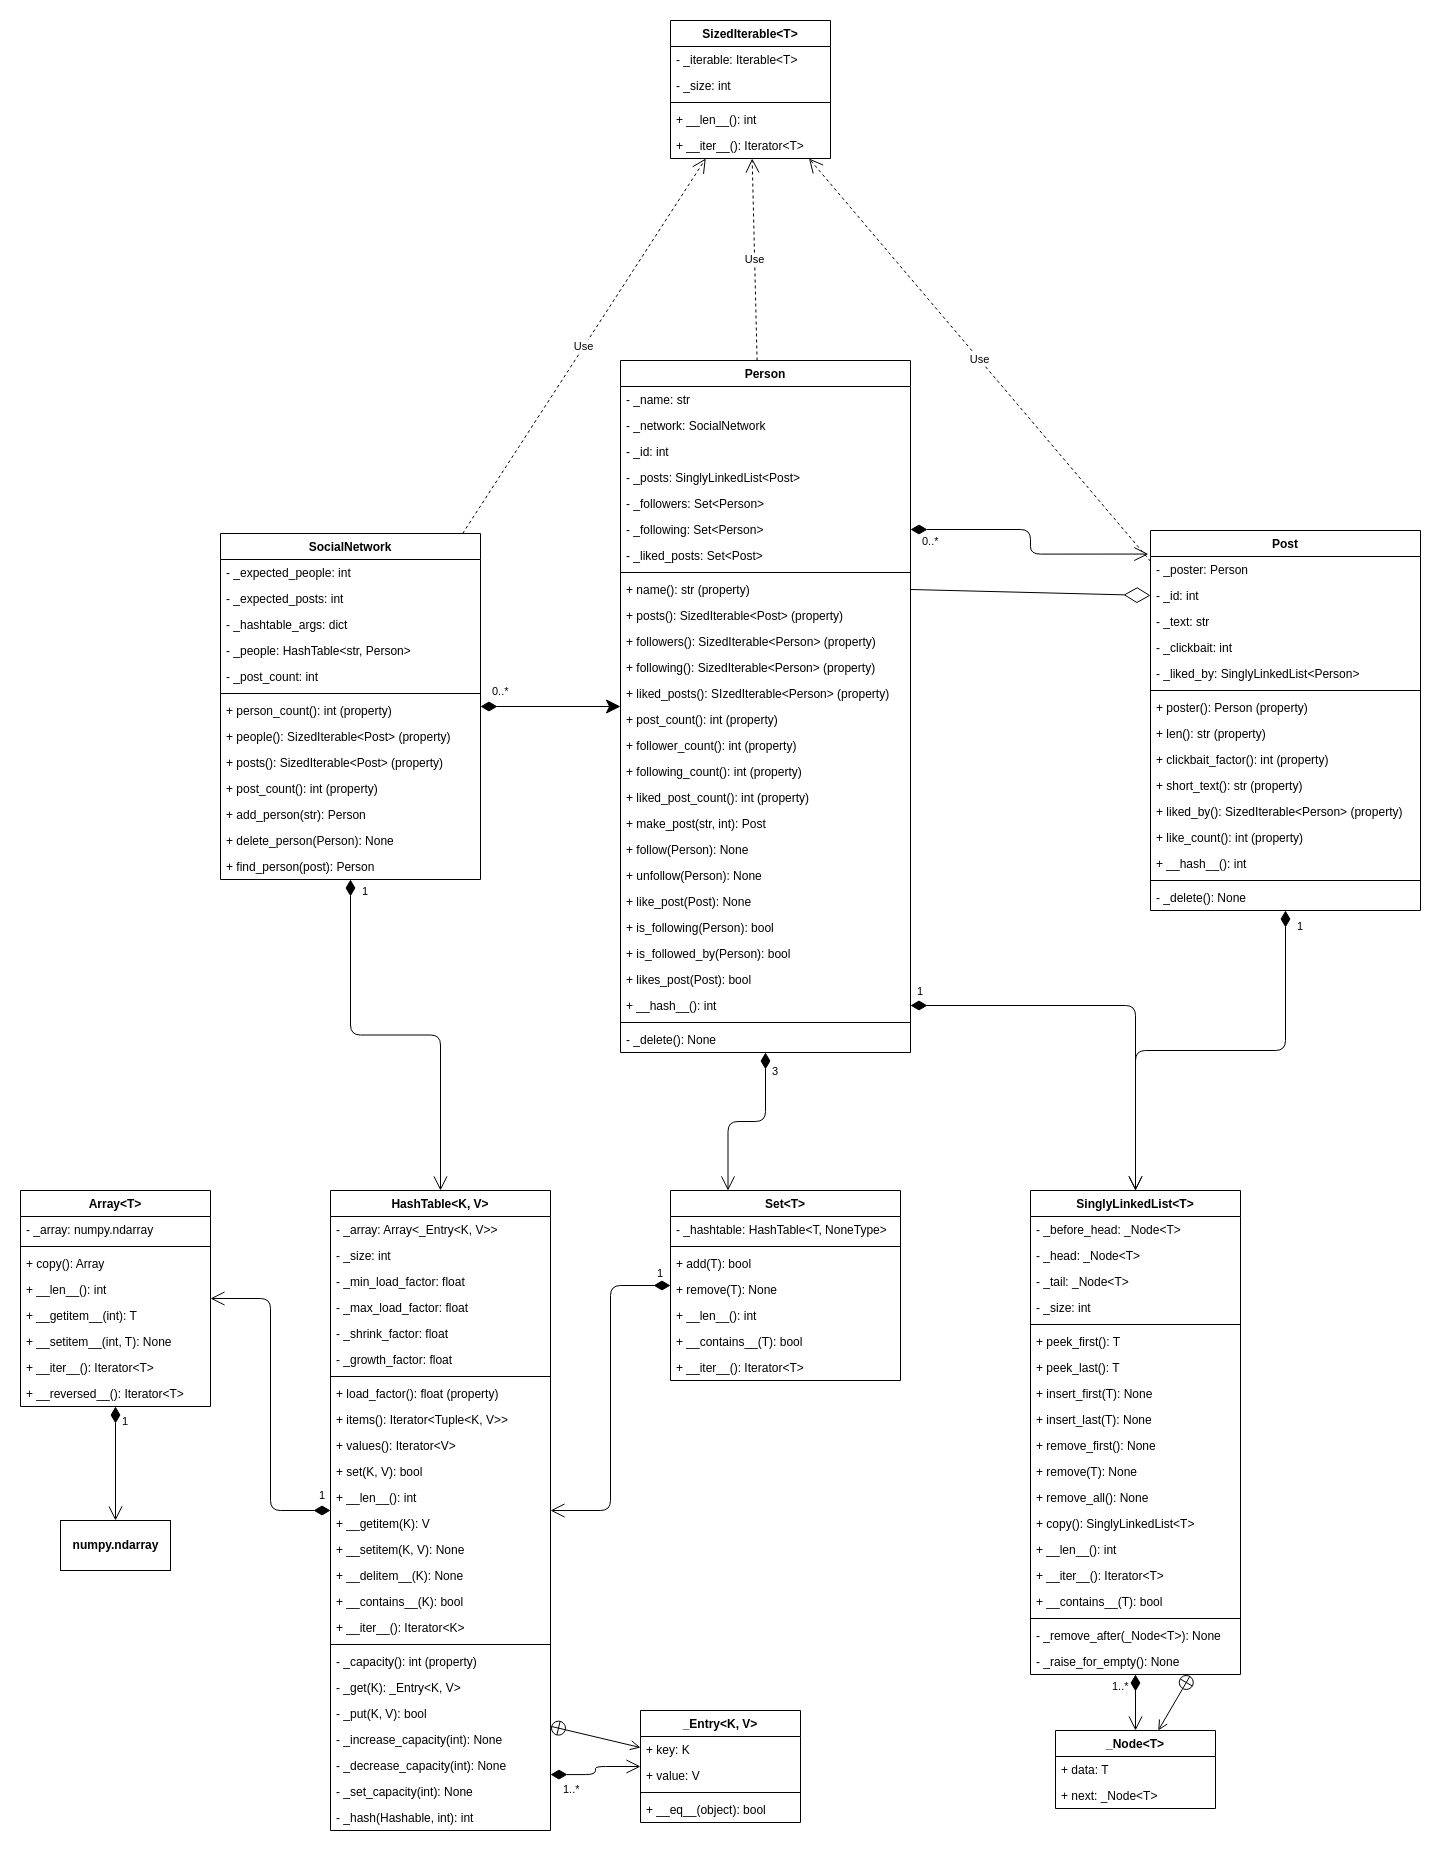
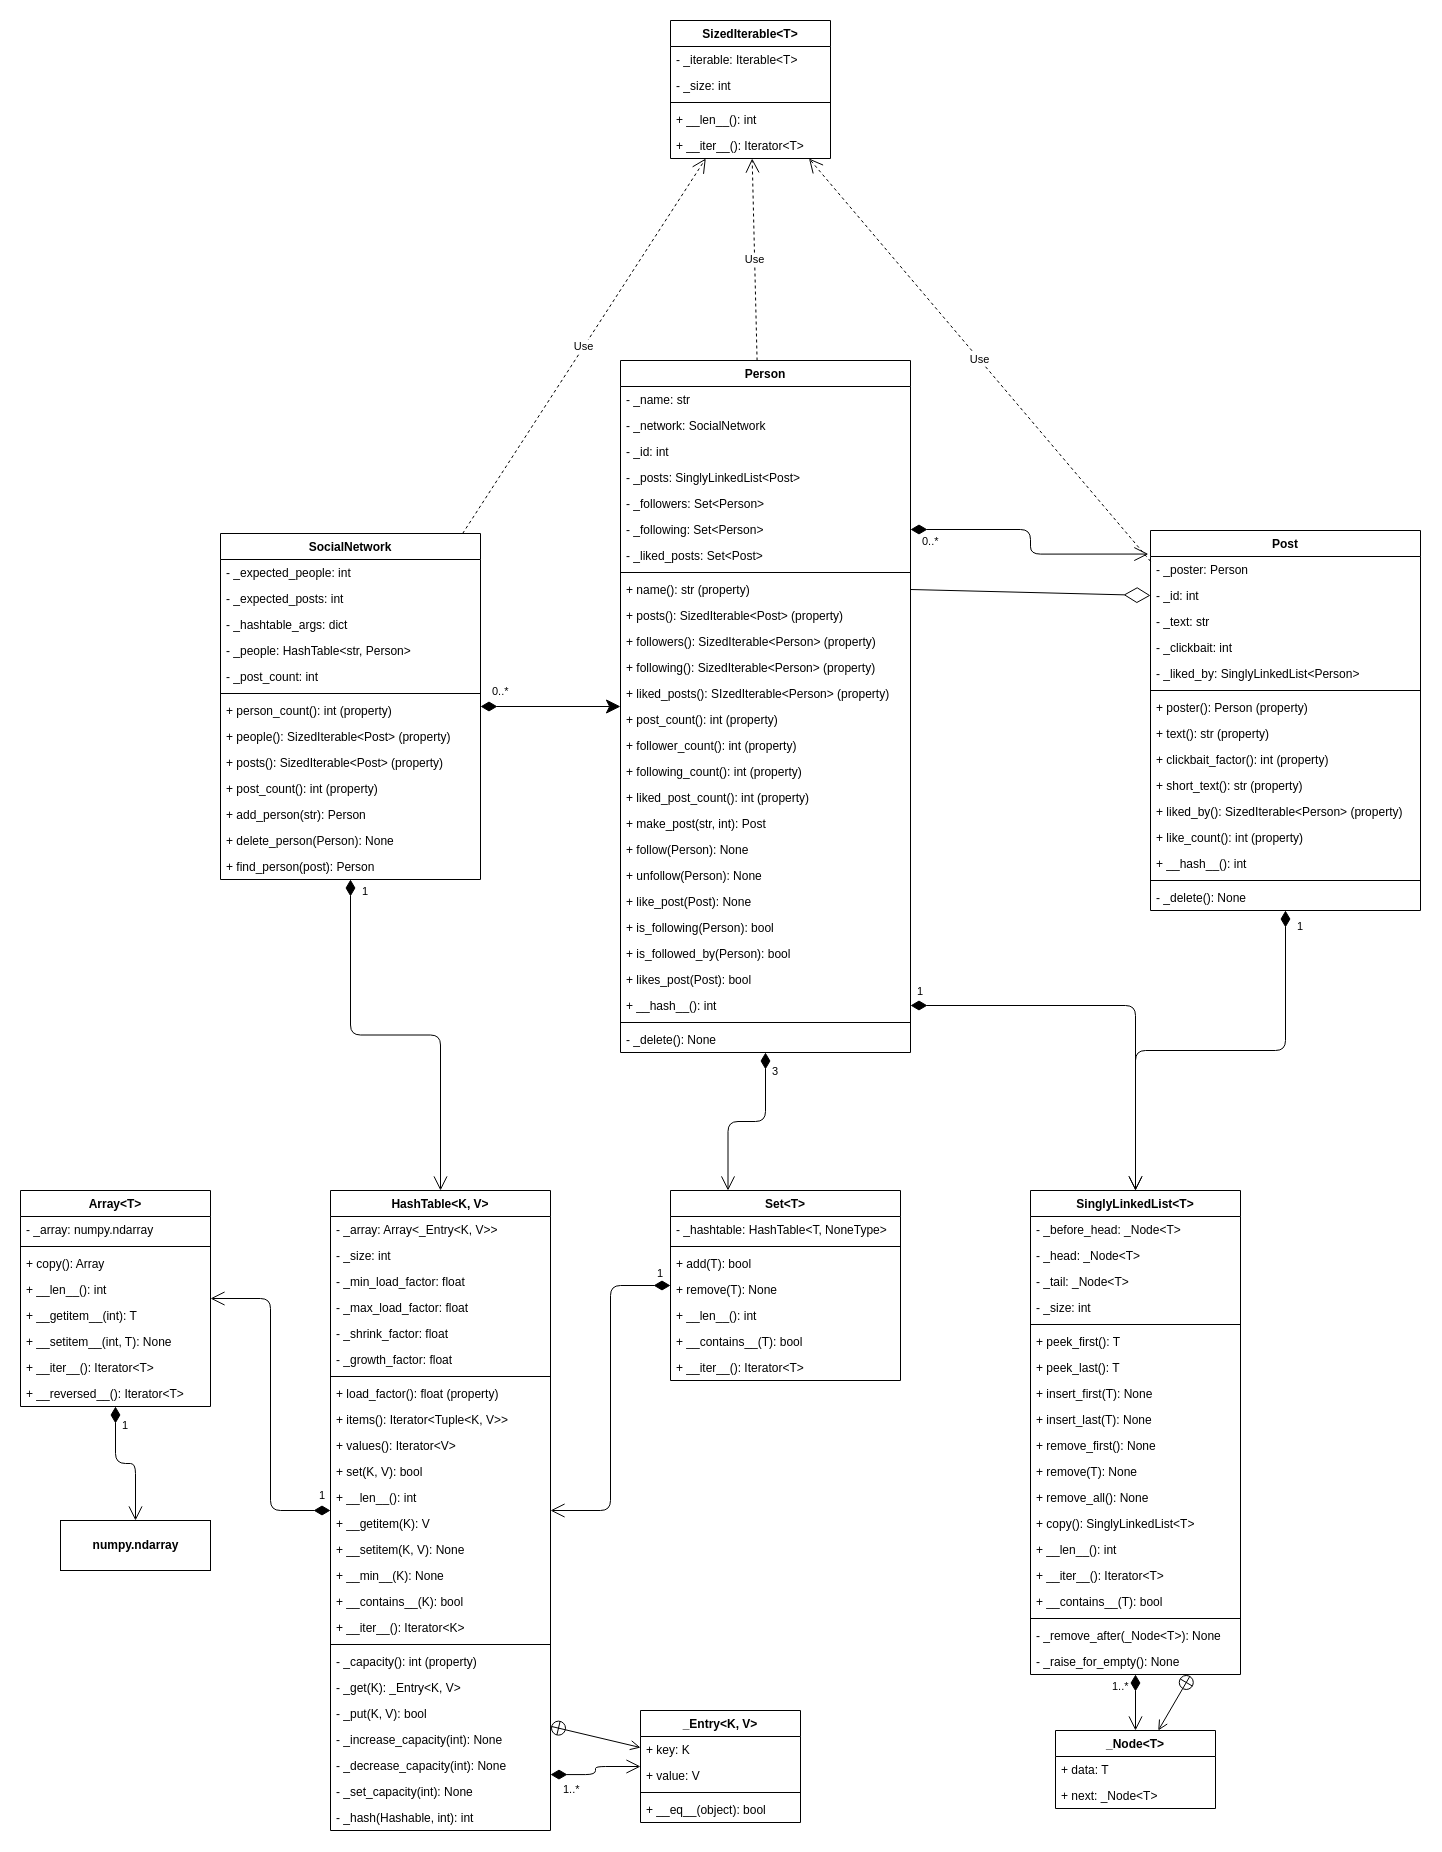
(1225, 734) -> (1230, 734)
(116, 1546) -> (136, 1546)
(402, 1576) -> (390, 1576)
